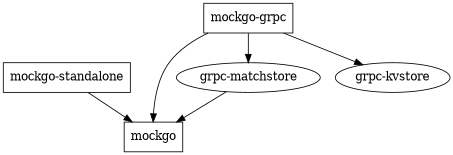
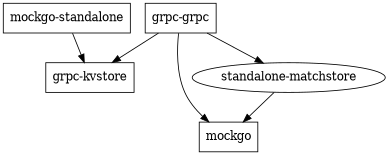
(248, 18) -> (181, 18)
(248, 78) -> (289, 78)
(393, 78) -> (90, 78)
(107, 105) -> (77, 44)
